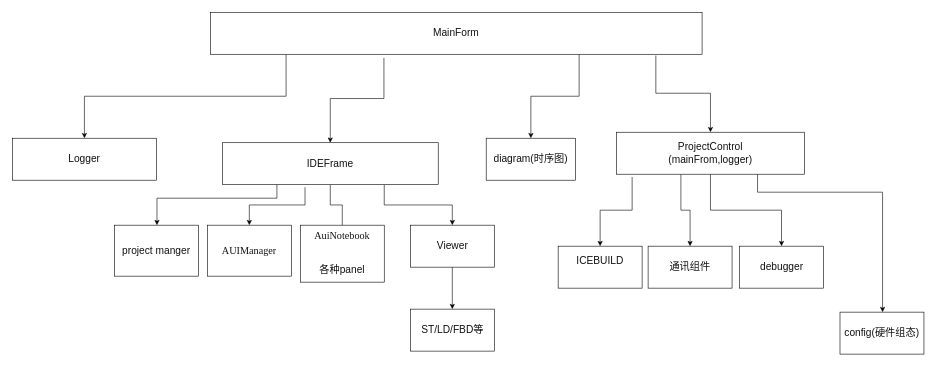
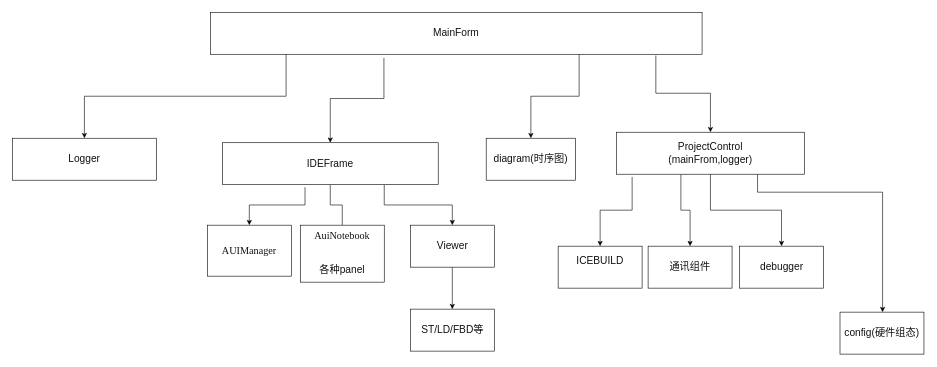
(157, 198) -> none
(156, 251) -> none
